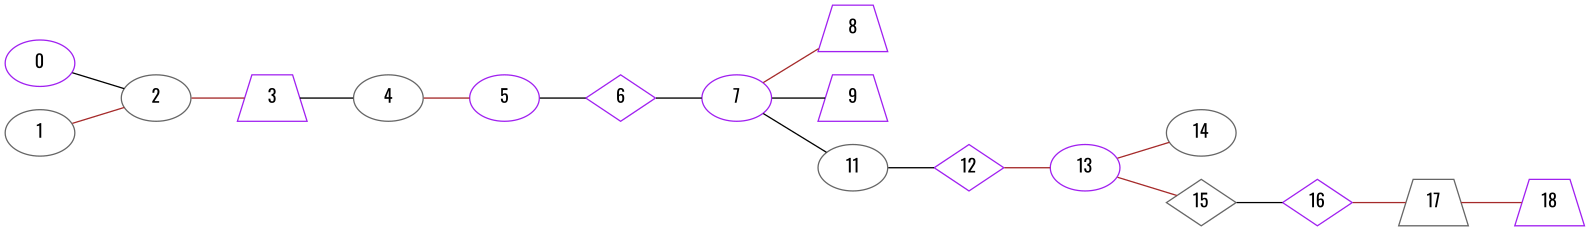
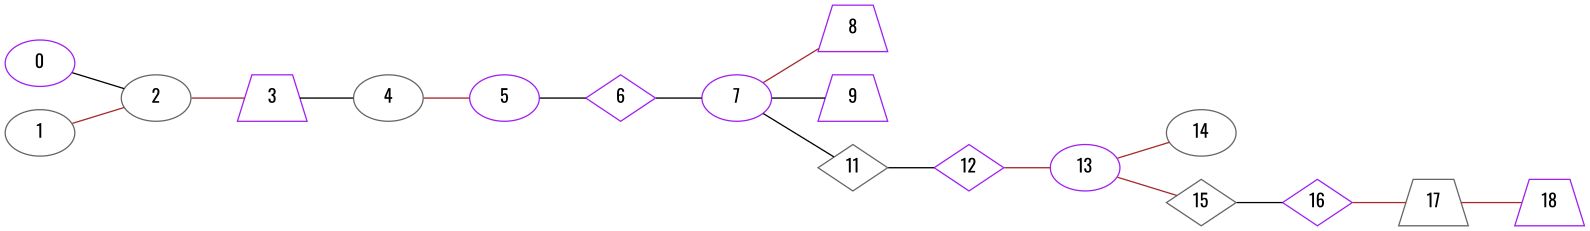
(853, 168) -> (853, 168)
